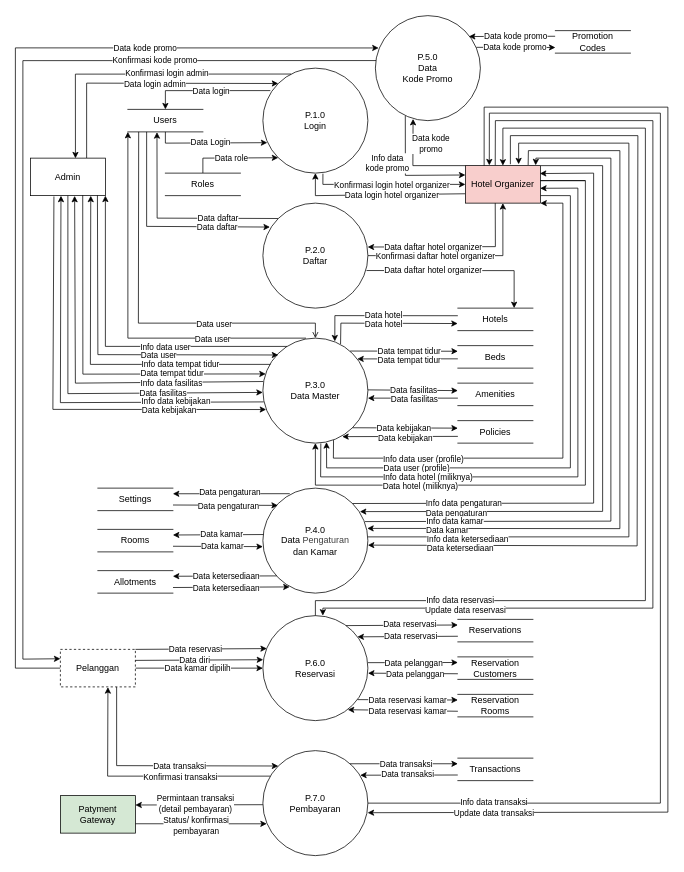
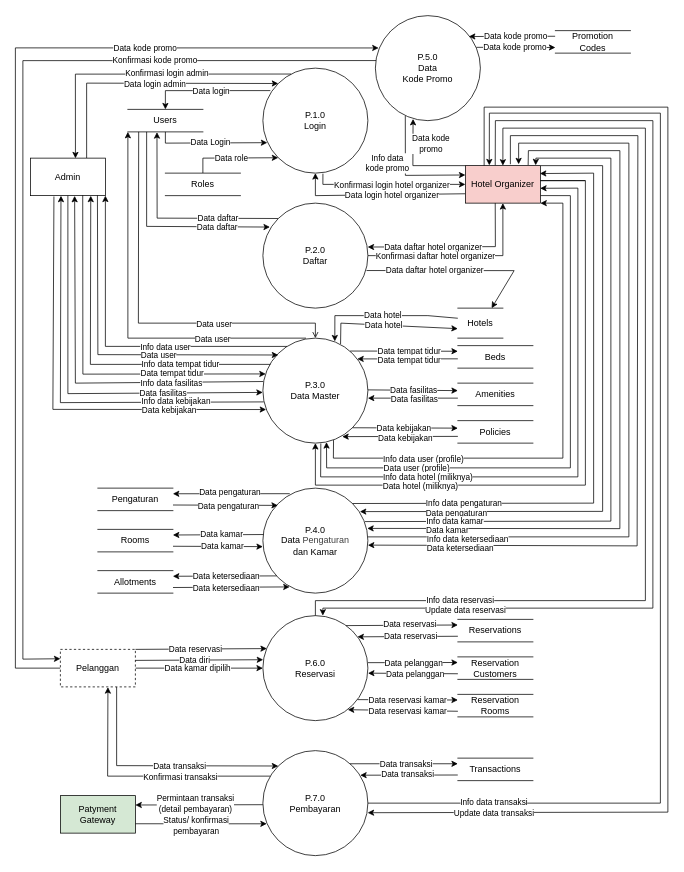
(495, 319) -> (480, 323)
(135, 499) -> (135, 499)
